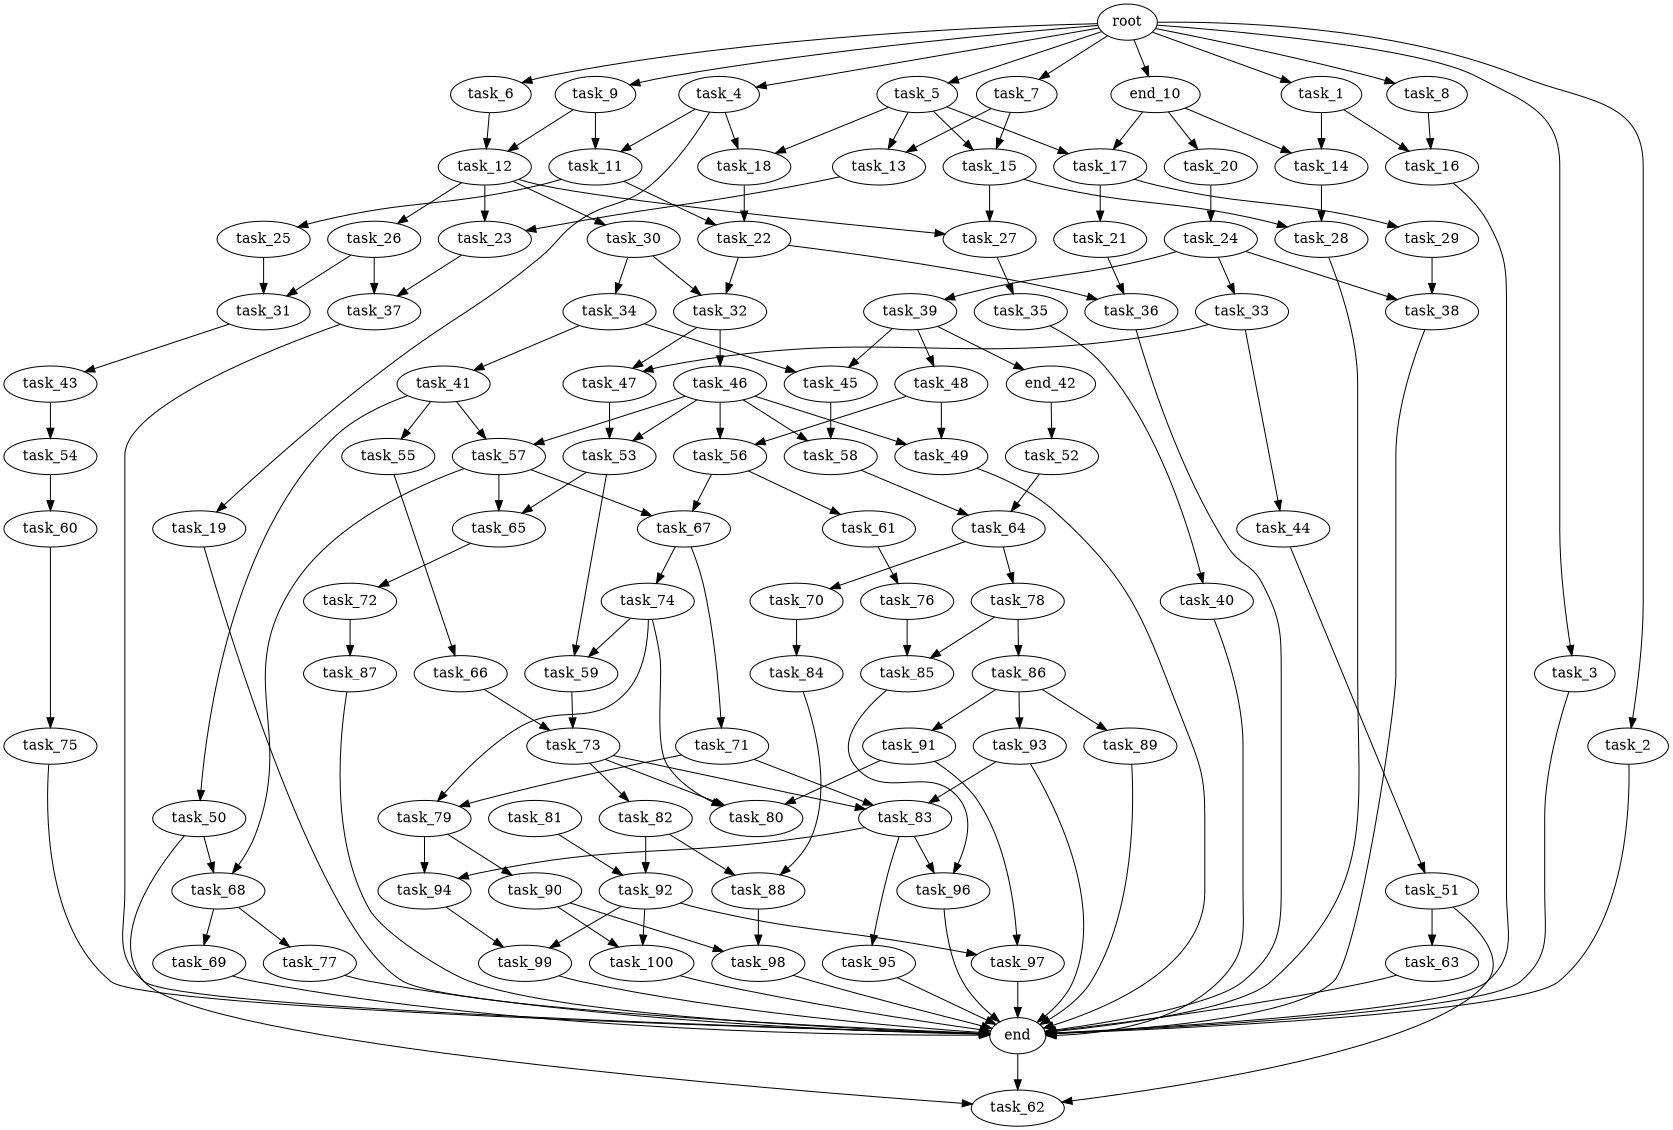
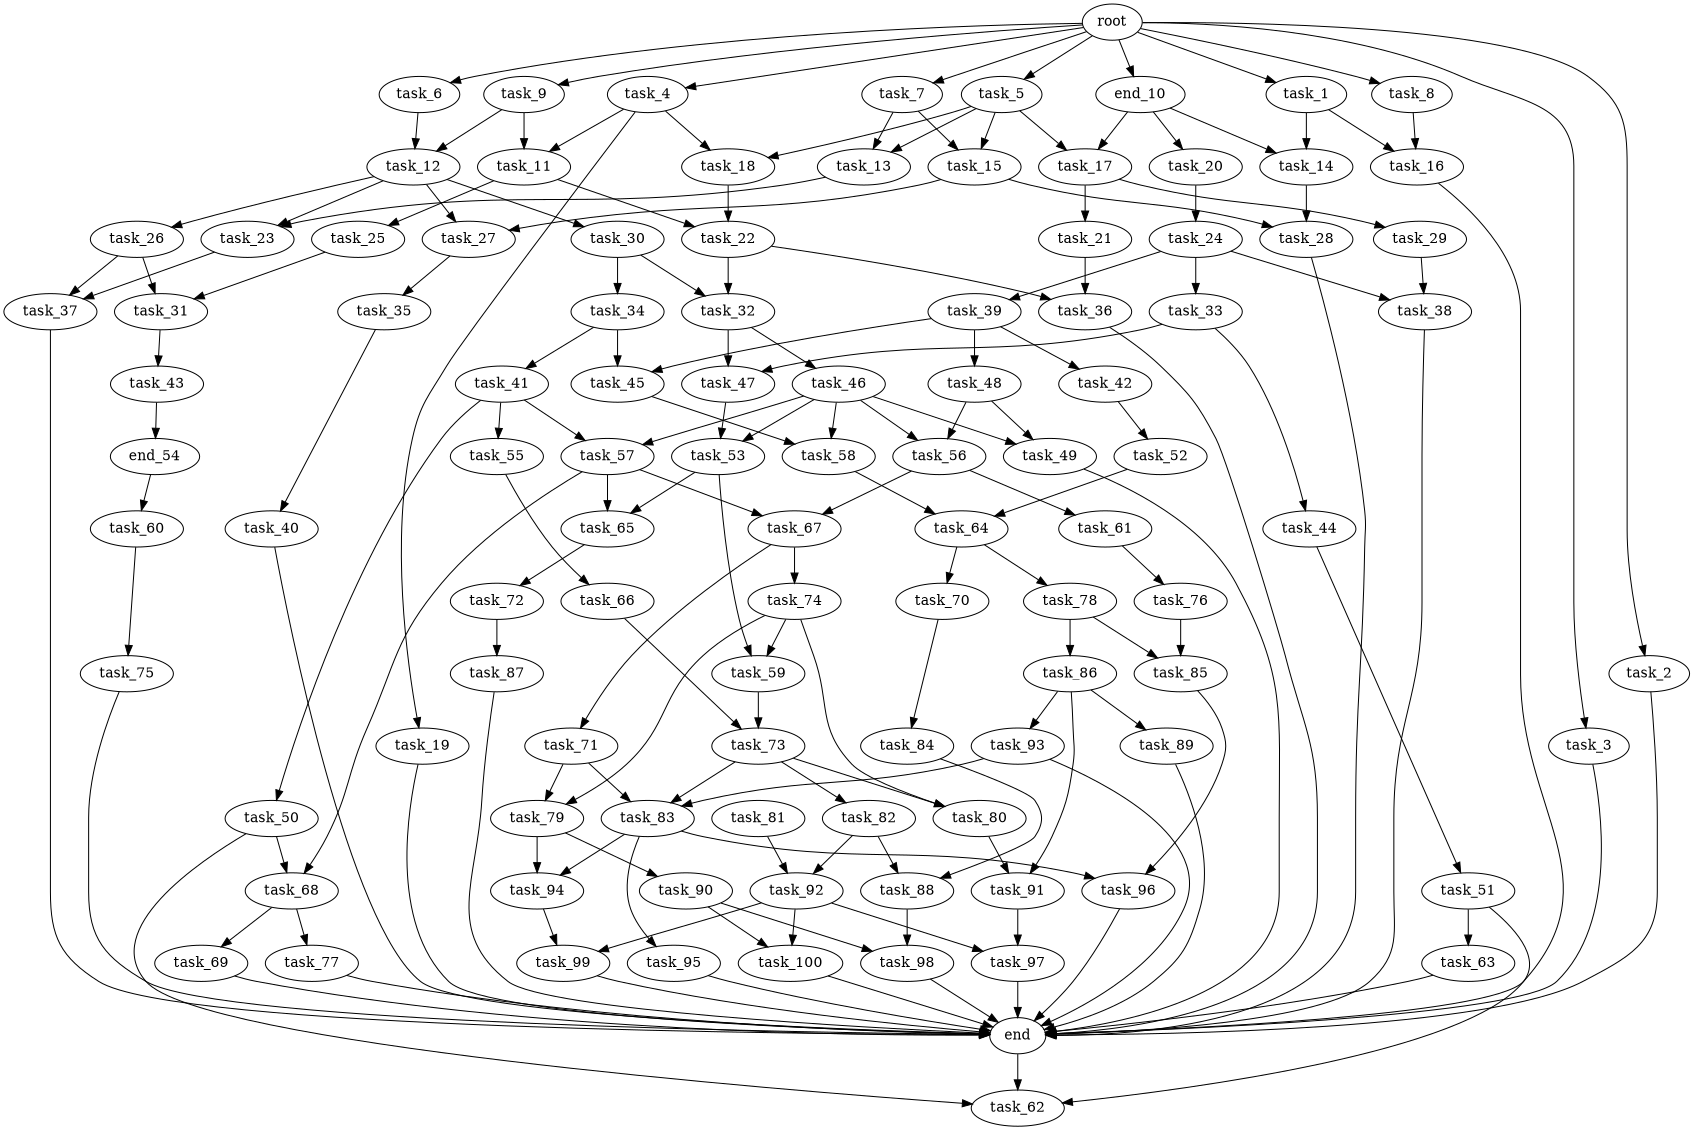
(1051, 384) -> (1105, 384)
(50, 457) -> (155, 457)
(838, 780) -> (996, 850)
